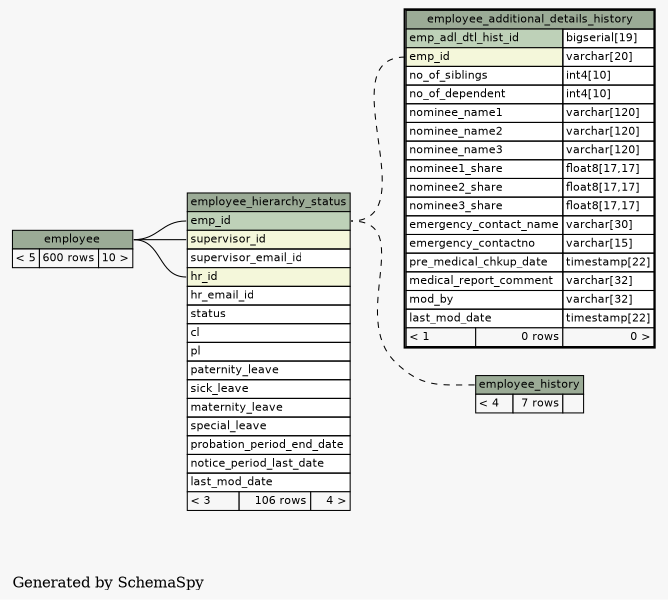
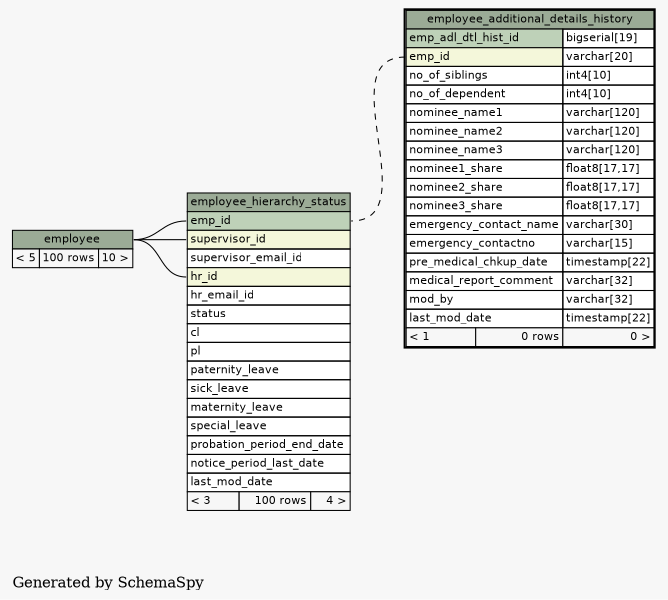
(69, 258) -> (69, 258)
(530, 394) -> none
(281, 501) -> (281, 501)
